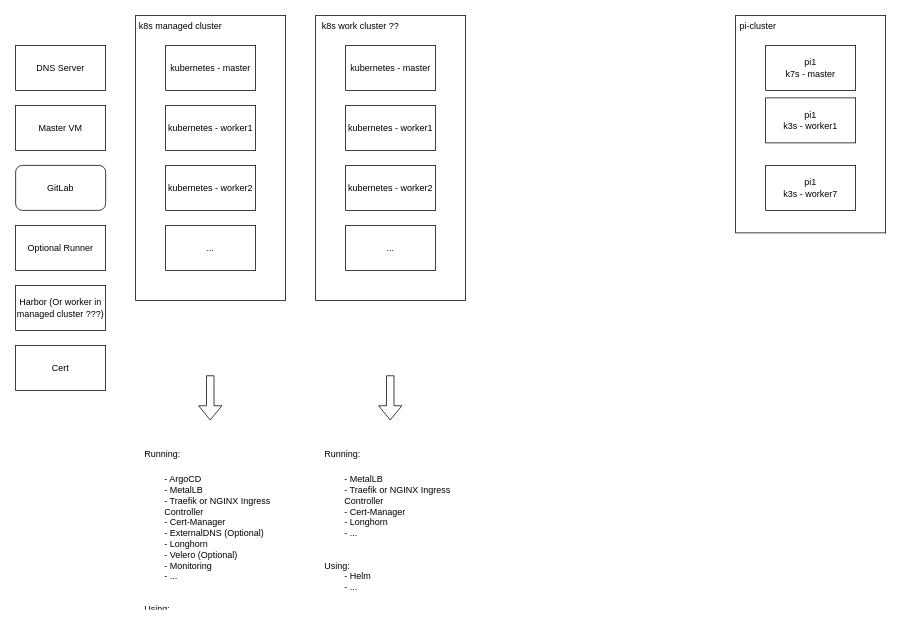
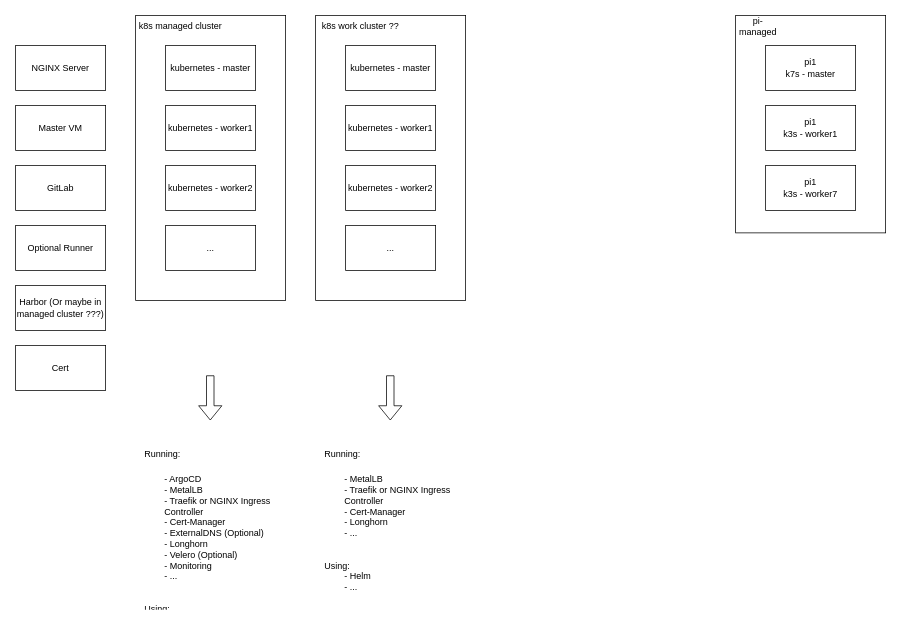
(758, 27) -> (758, 27)
(60, 68) -> (60, 68)
(810, 120) -> (810, 128)
(60, 188) -> (60, 188)
(60, 308) -> (60, 308)
